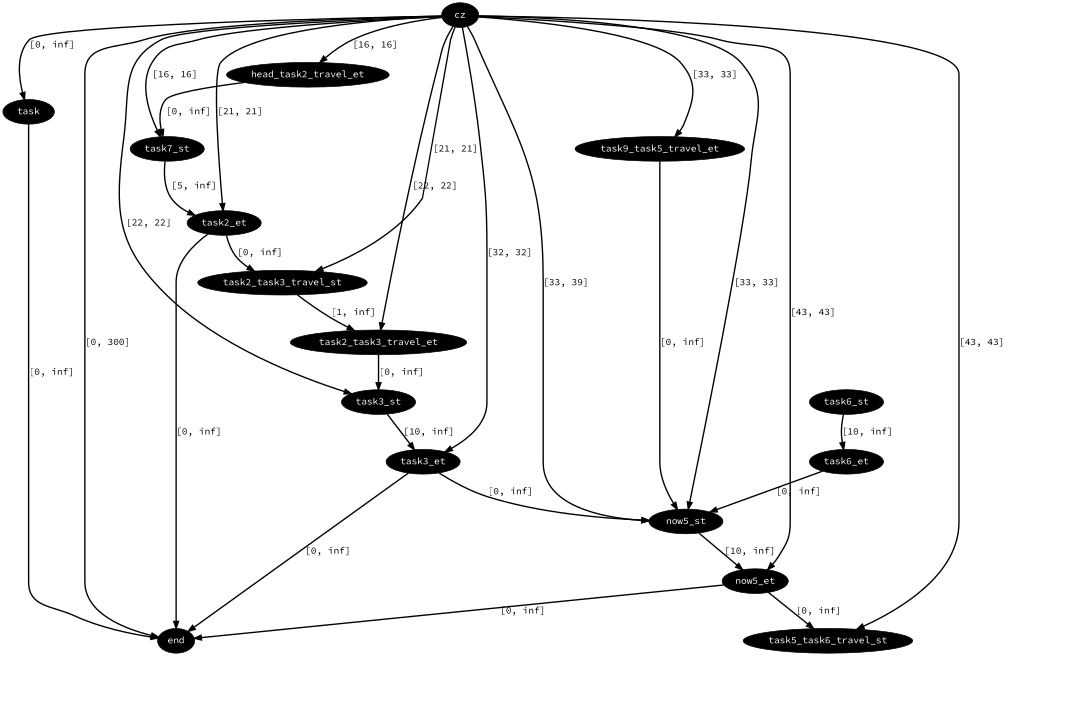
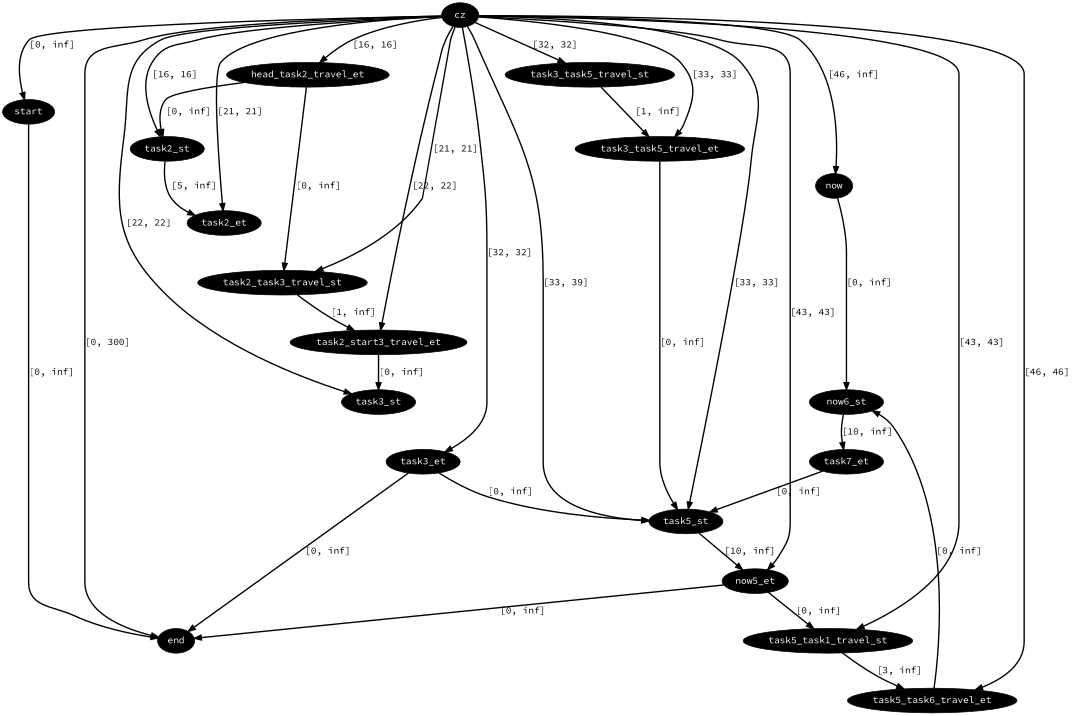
none -> (590, 75)
(29, 112) -> (29, 112)
(167, 149) -> (167, 149)
(660, 149) -> (660, 149)
none -> (834, 186)
(234, 254) -> (296, 175)
(379, 342) -> (379, 342)
(846, 402) -> (846, 402)
(176, 422) -> none
(399, 429) -> none
(846, 462) -> (846, 462)
(686, 521) -> (686, 521)
(828, 641) -> (828, 641)
none -> (932, 701)
